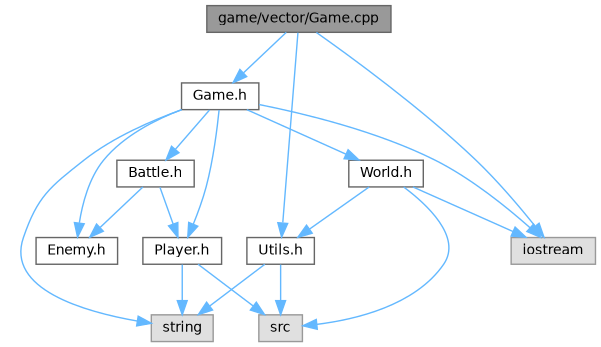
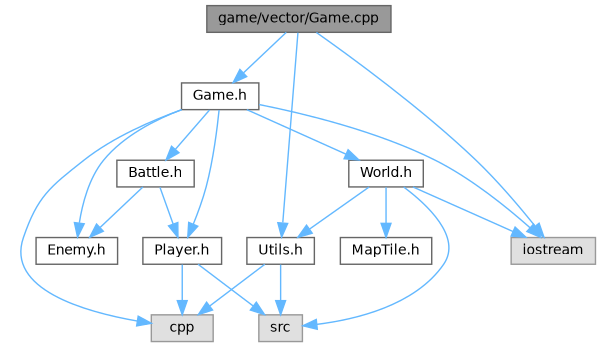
none -> (386, 251)
(182, 328) -> (182, 328)
